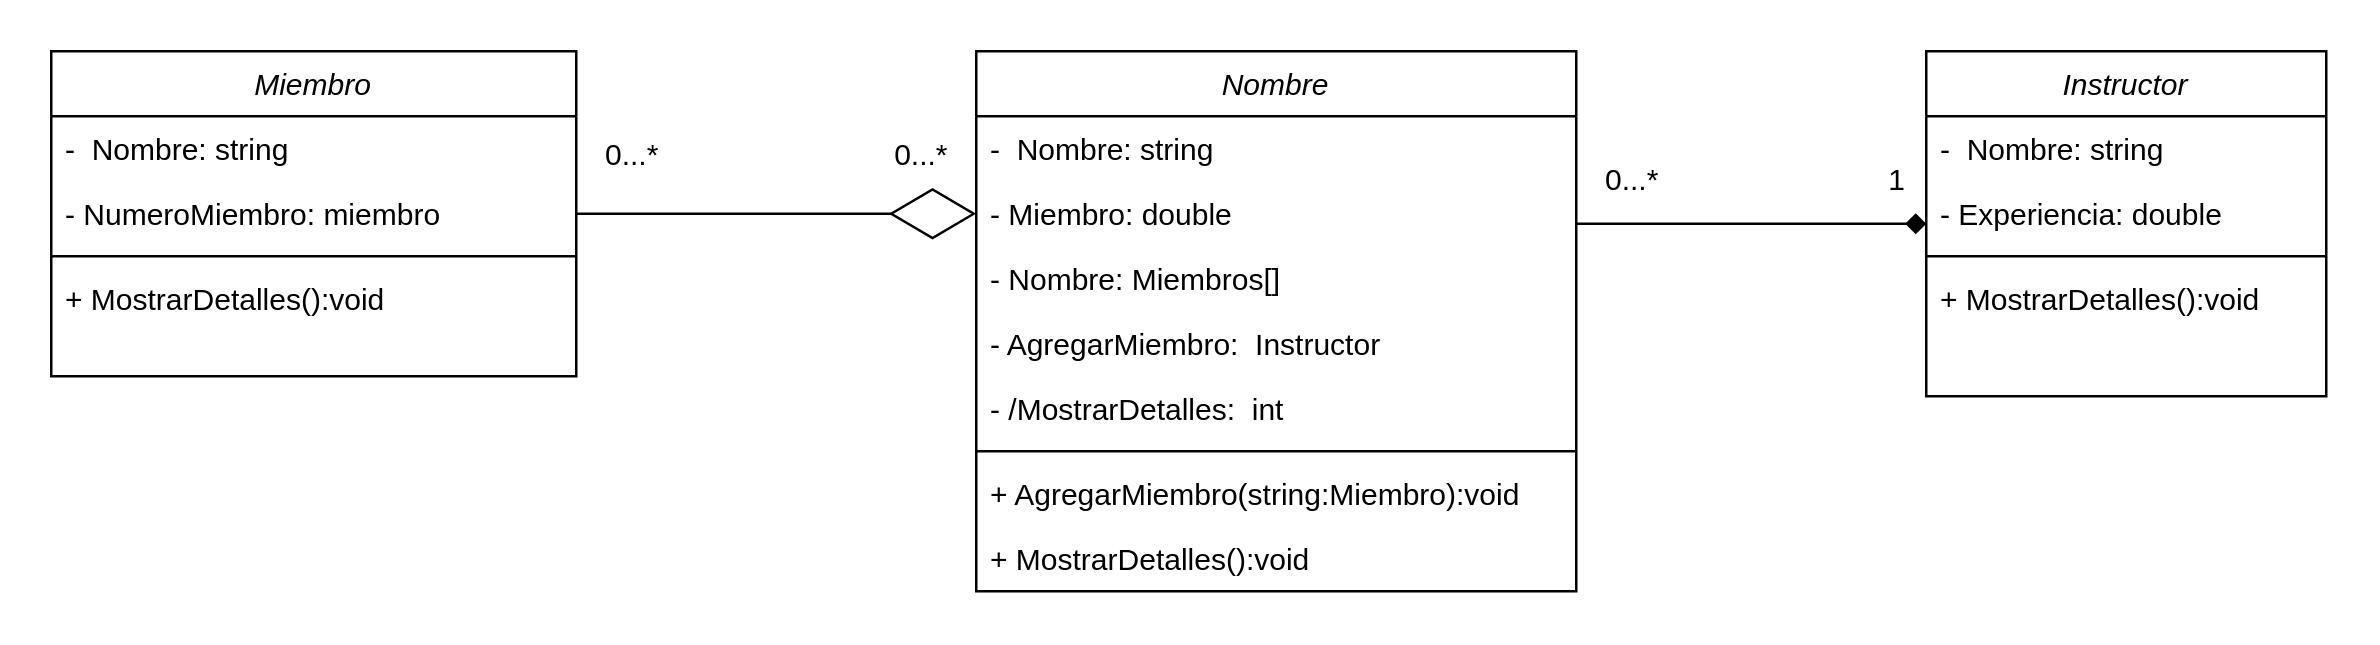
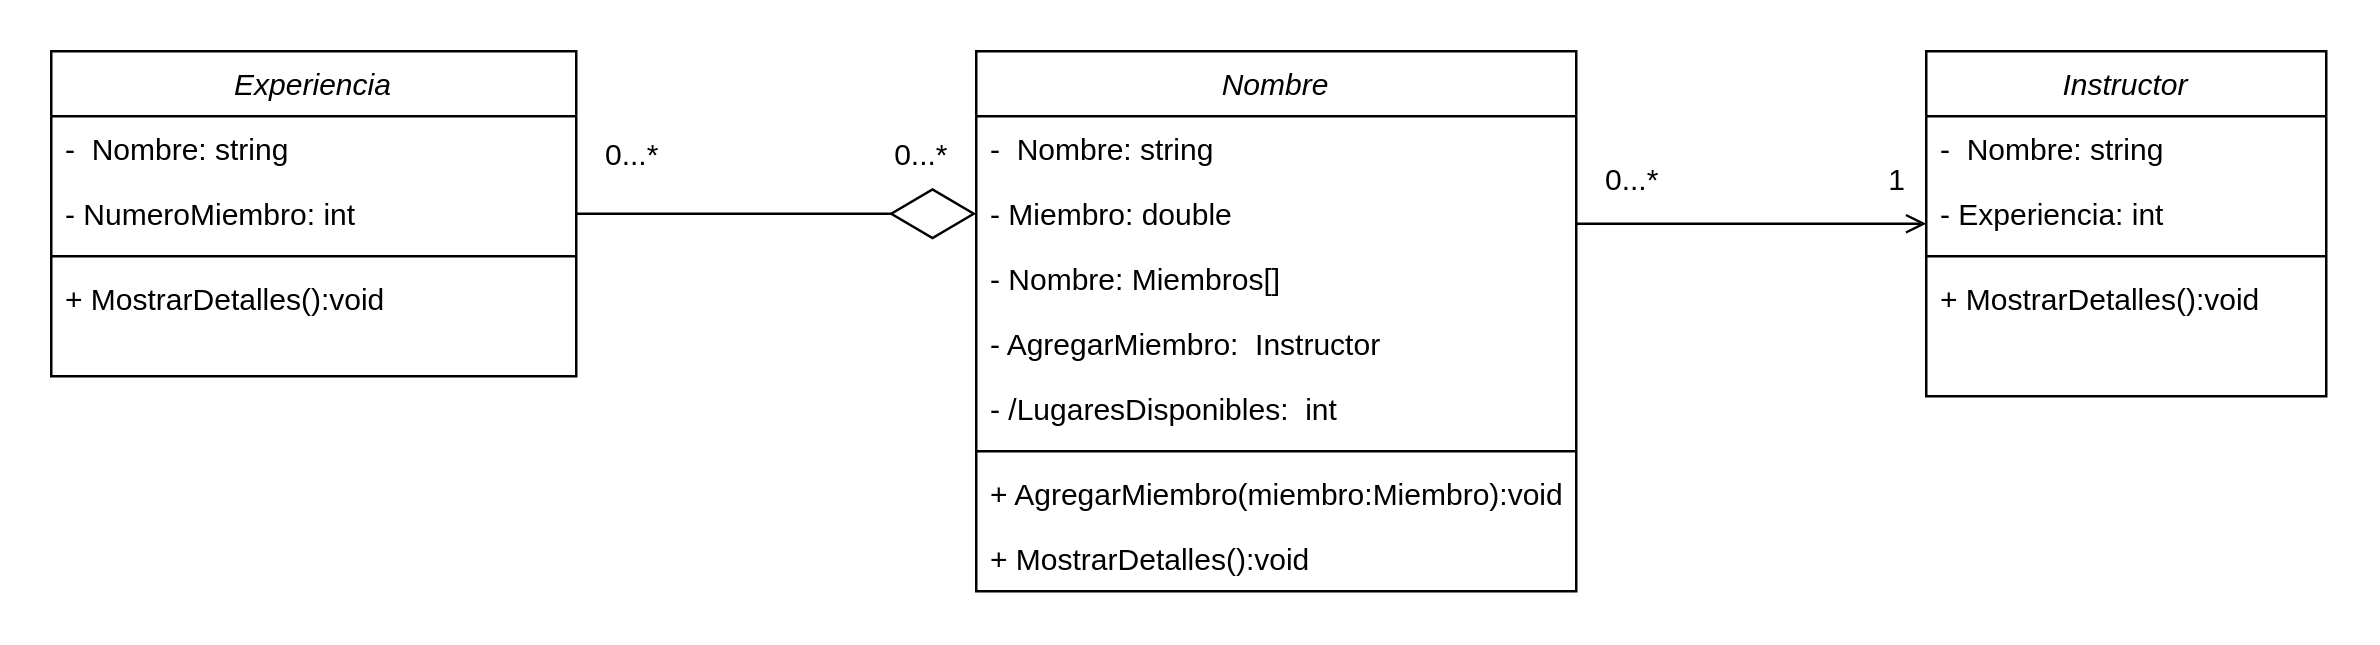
(313, 85) -> (313, 85)
(247, 215) -> (214, 215)
(2093, 215) -> (2068, 215)
(1906, 224) -> (1913, 224)
(1168, 410) -> (1190, 410)
(1274, 495) -> (1282, 495)
